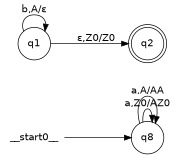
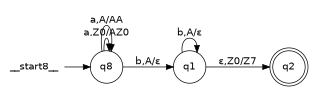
(96, 38) -> (238, 62)
none -> (145, 67)
(34, 138) -> (34, 67)
